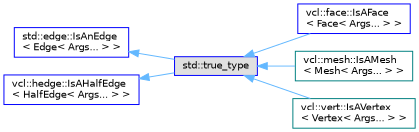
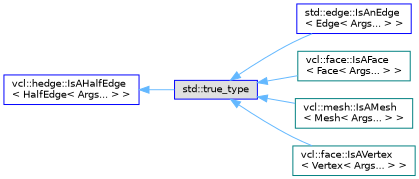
(354, 19) -> (354, 66)
(156, 56) -> (275, 52)
(354, 113) -> (354, 161)
